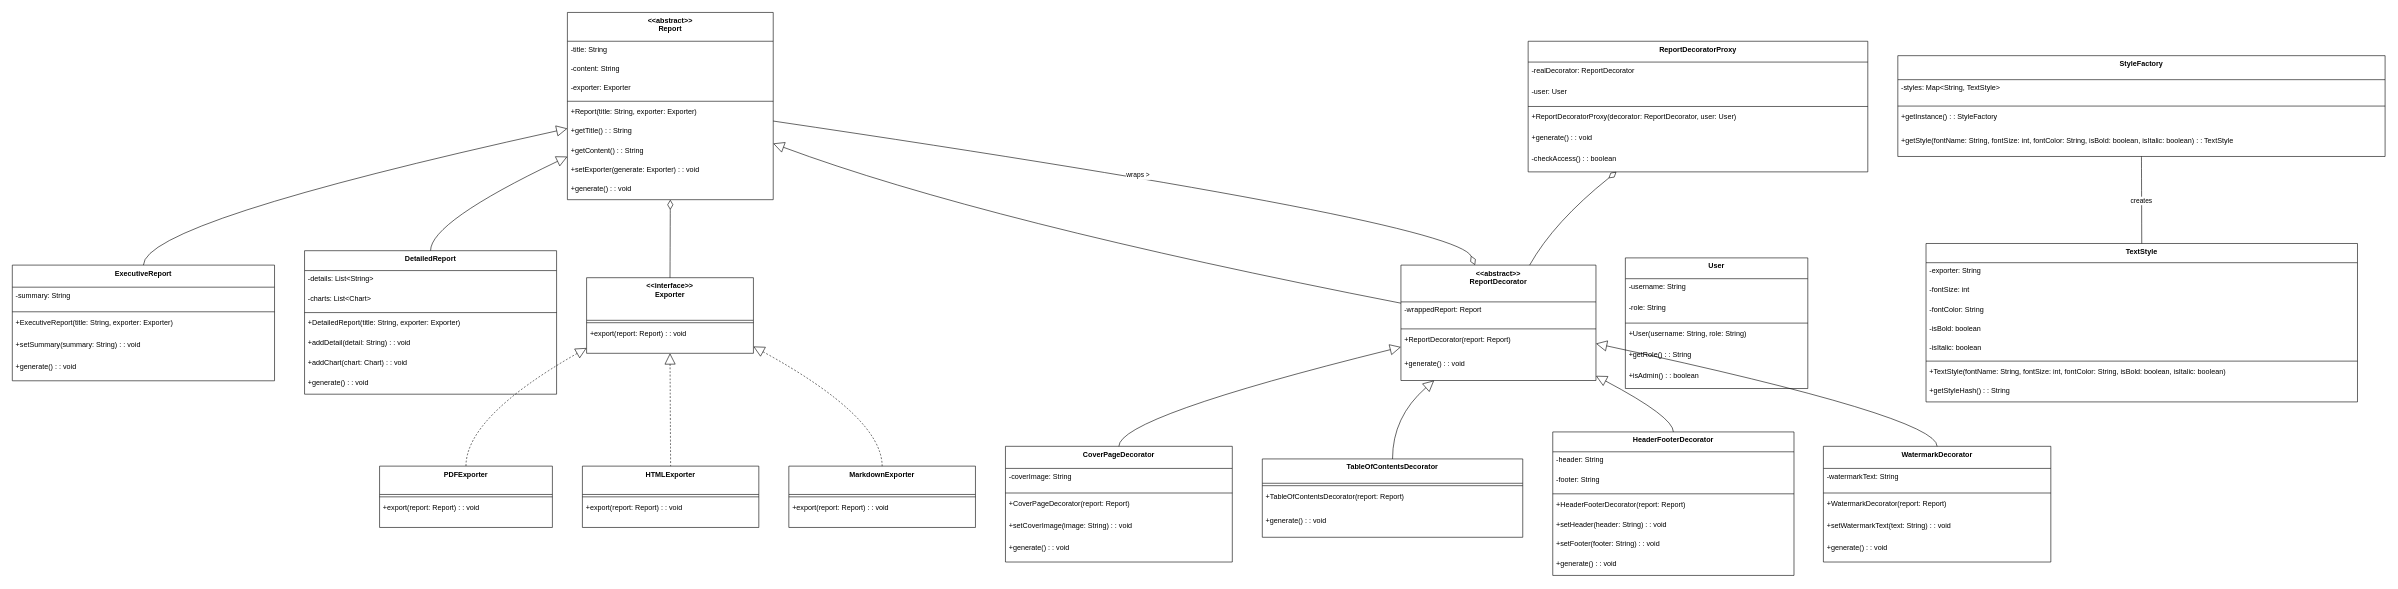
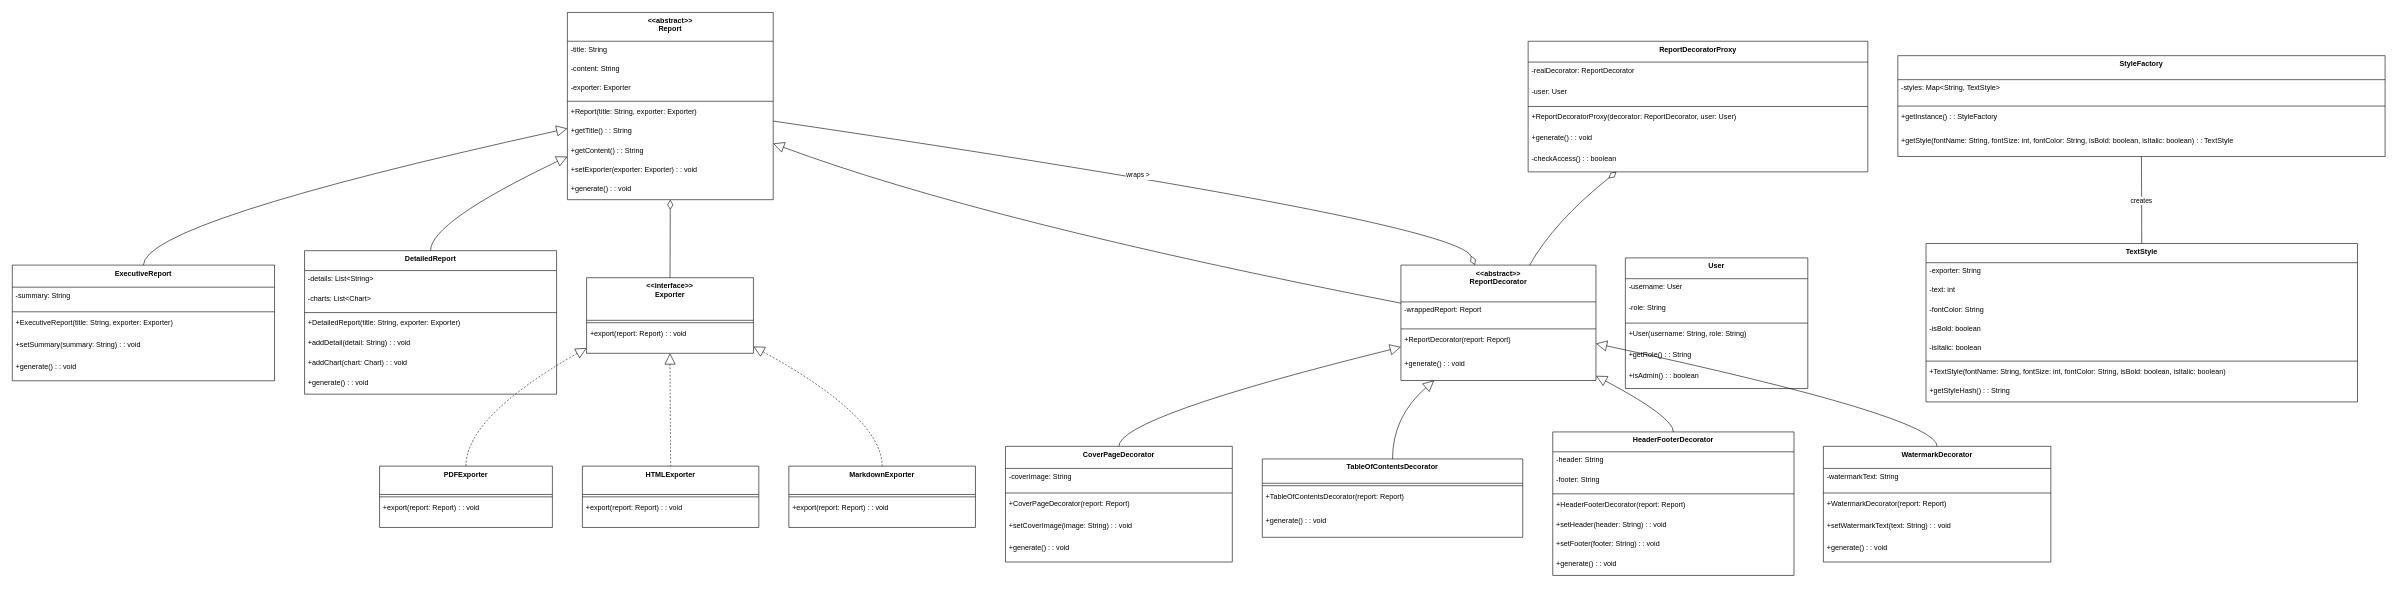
(646, 169) -> (646, 169)
(1660, 287) -> (1657, 287)
(1953, 290) -> (1946, 290)
